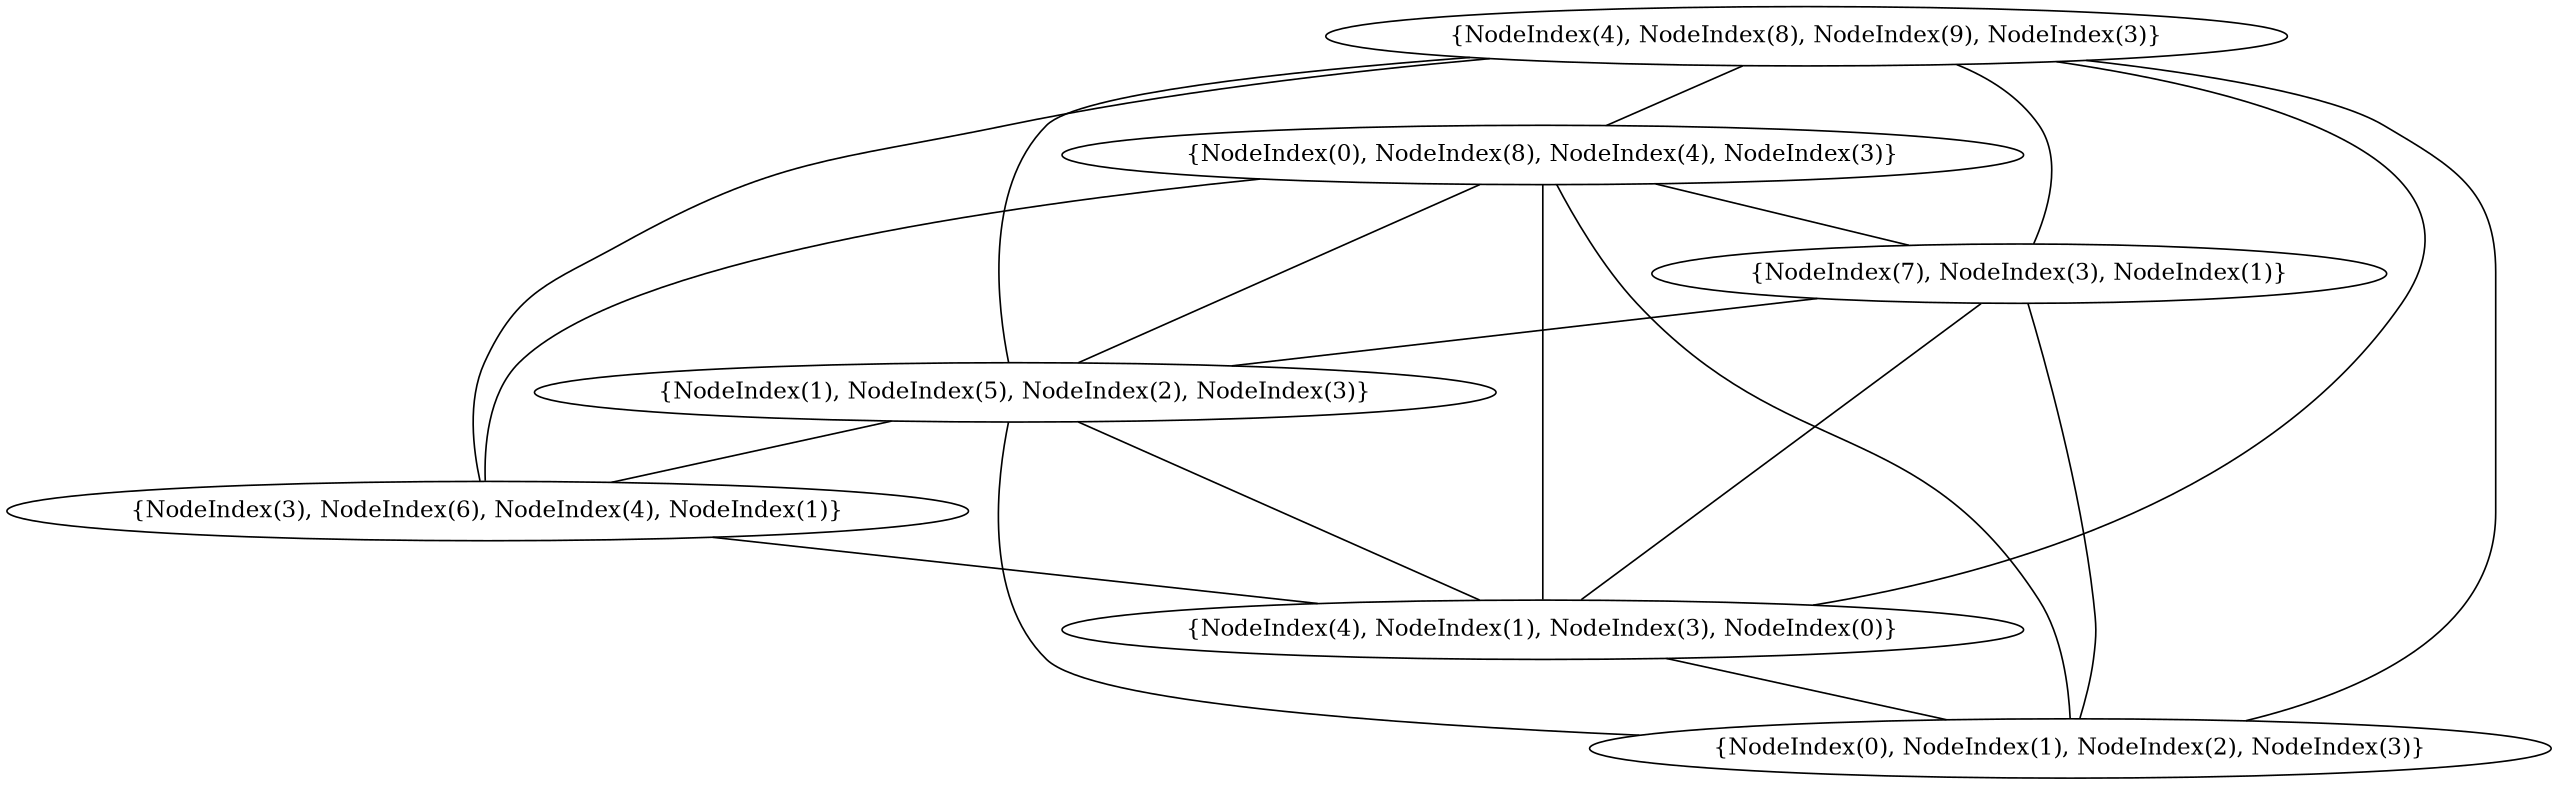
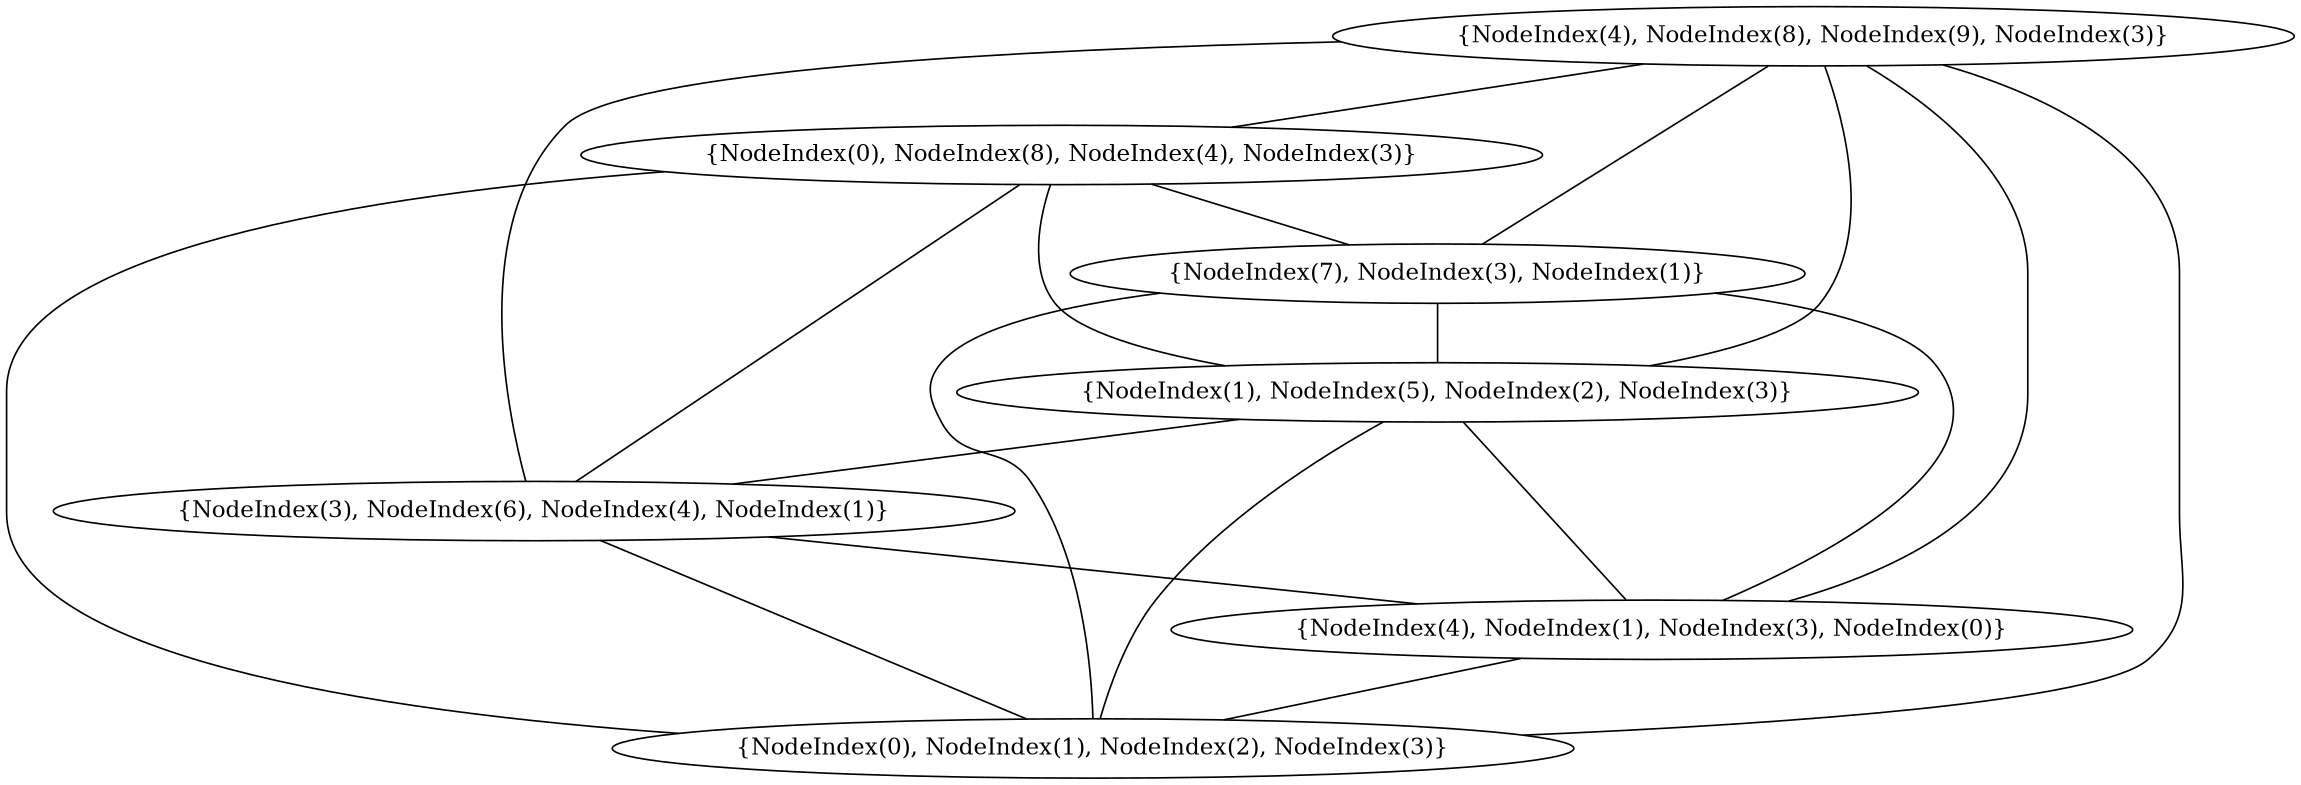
(1543, 392) -> none
none -> (813, 630)
